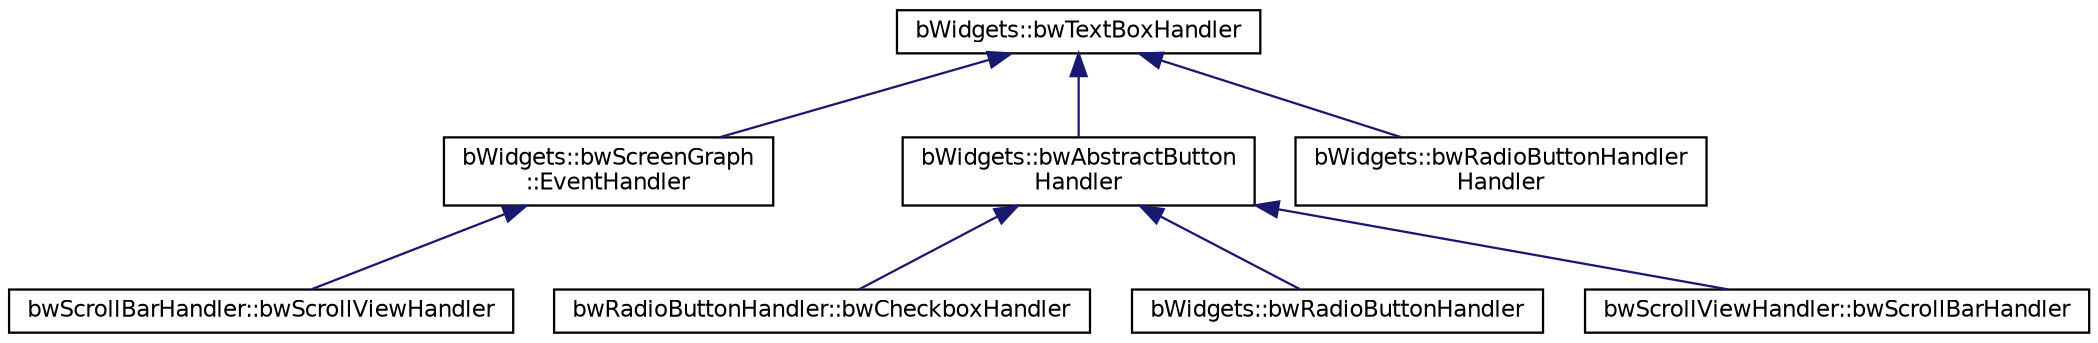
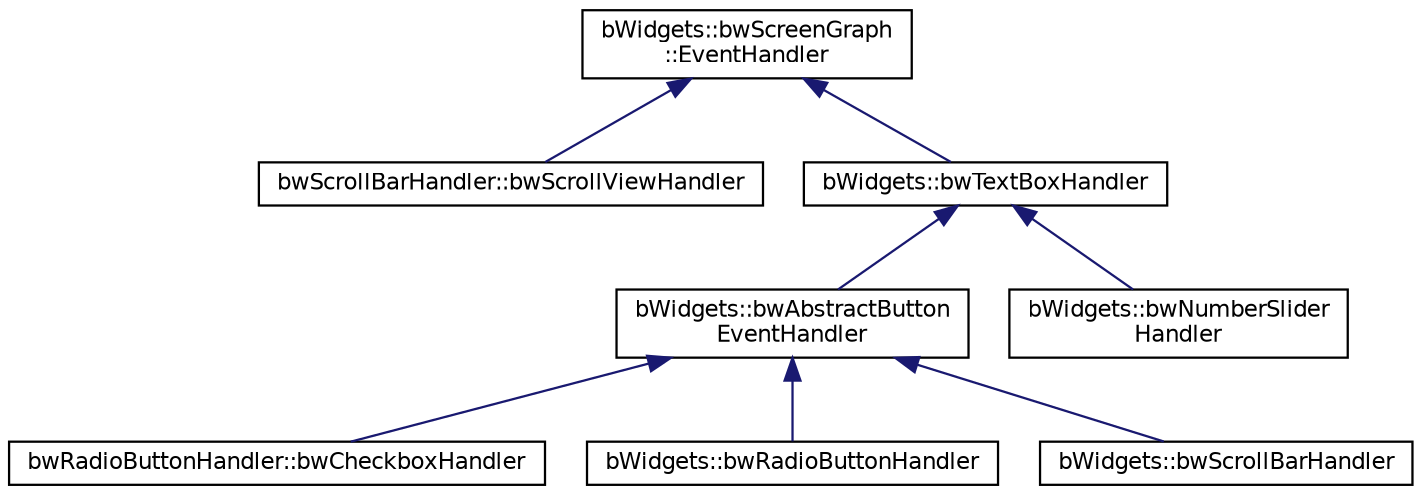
(854, 99) -> (887, 126)
(1079, 171) -> (793, 324)
(1501, 171) -> (1179, 324)
(1837, 311) -> (1226, 463)
